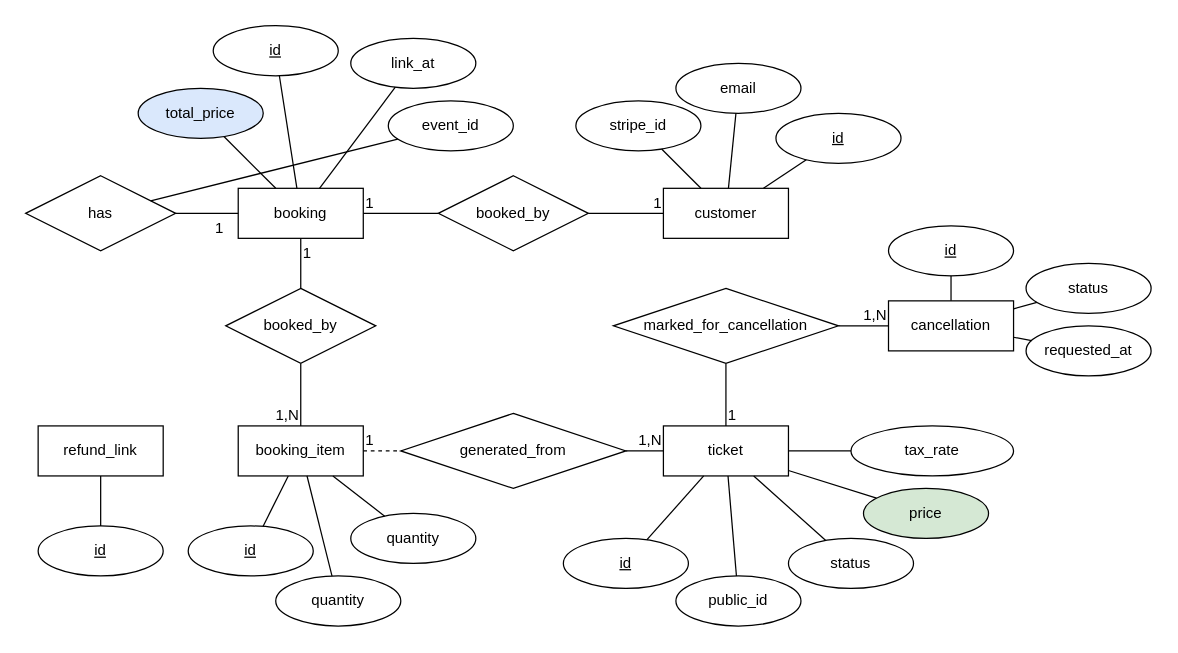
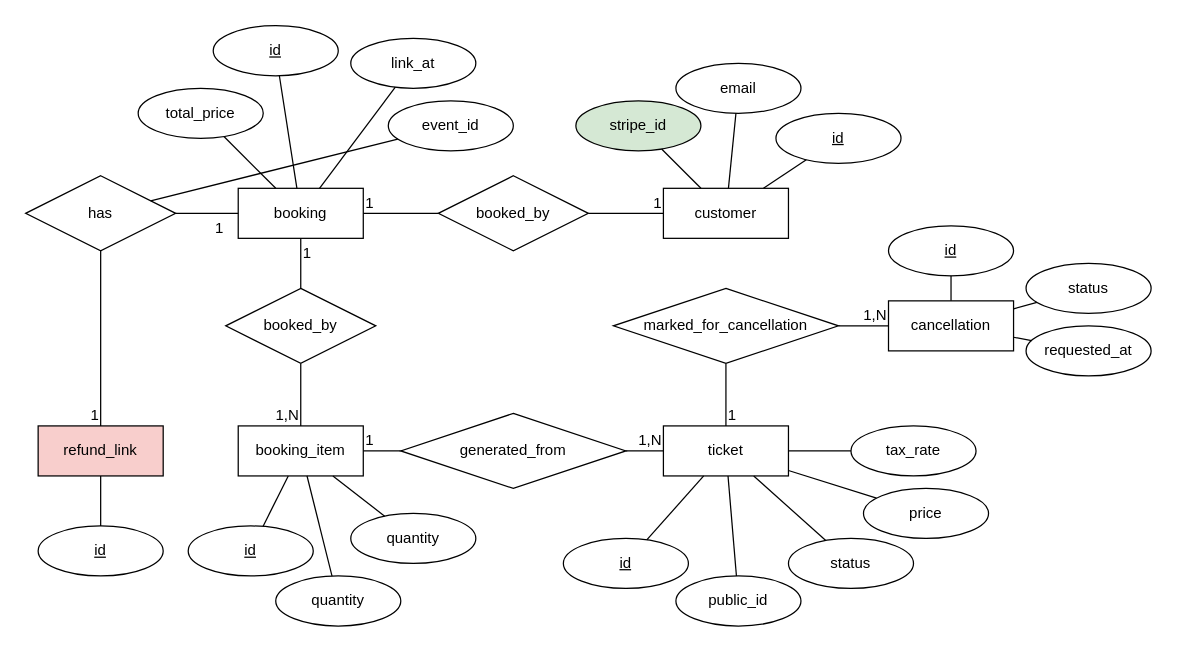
(201, 113) -> (201, 113)
(638, 126) -> (638, 126)
none -> (101, 338)
(101, 451) -> (101, 451)
(382, 451) -> (382, 451)
(932, 451) -> (913, 451)
(926, 513) -> (926, 513)
